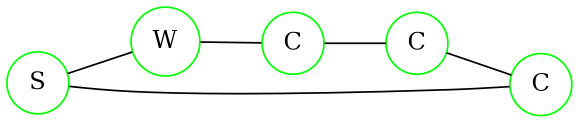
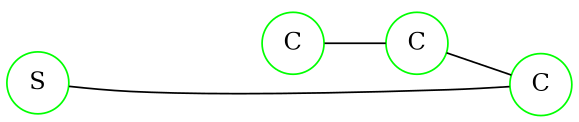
(165, 42) -> none
